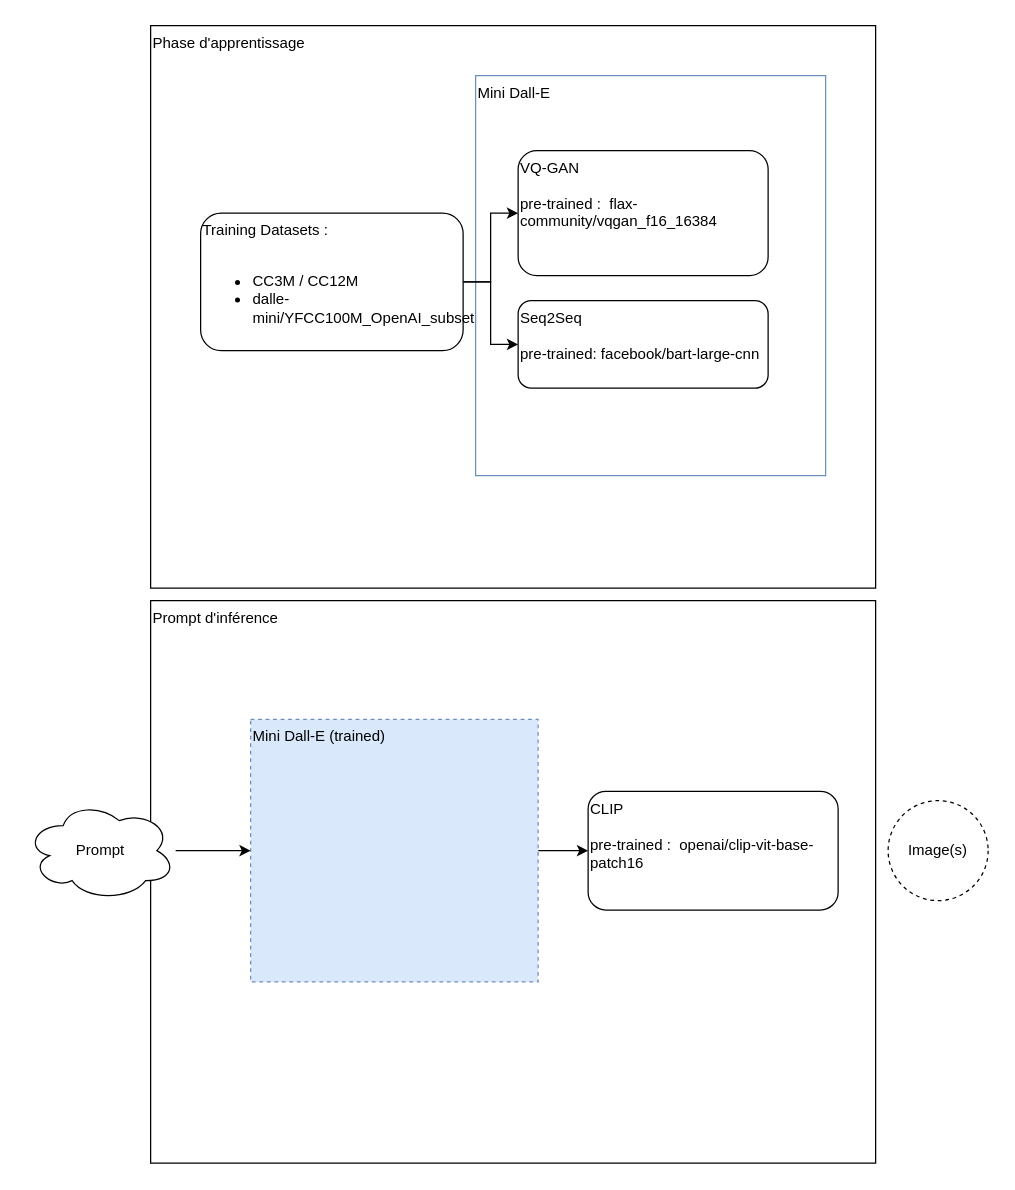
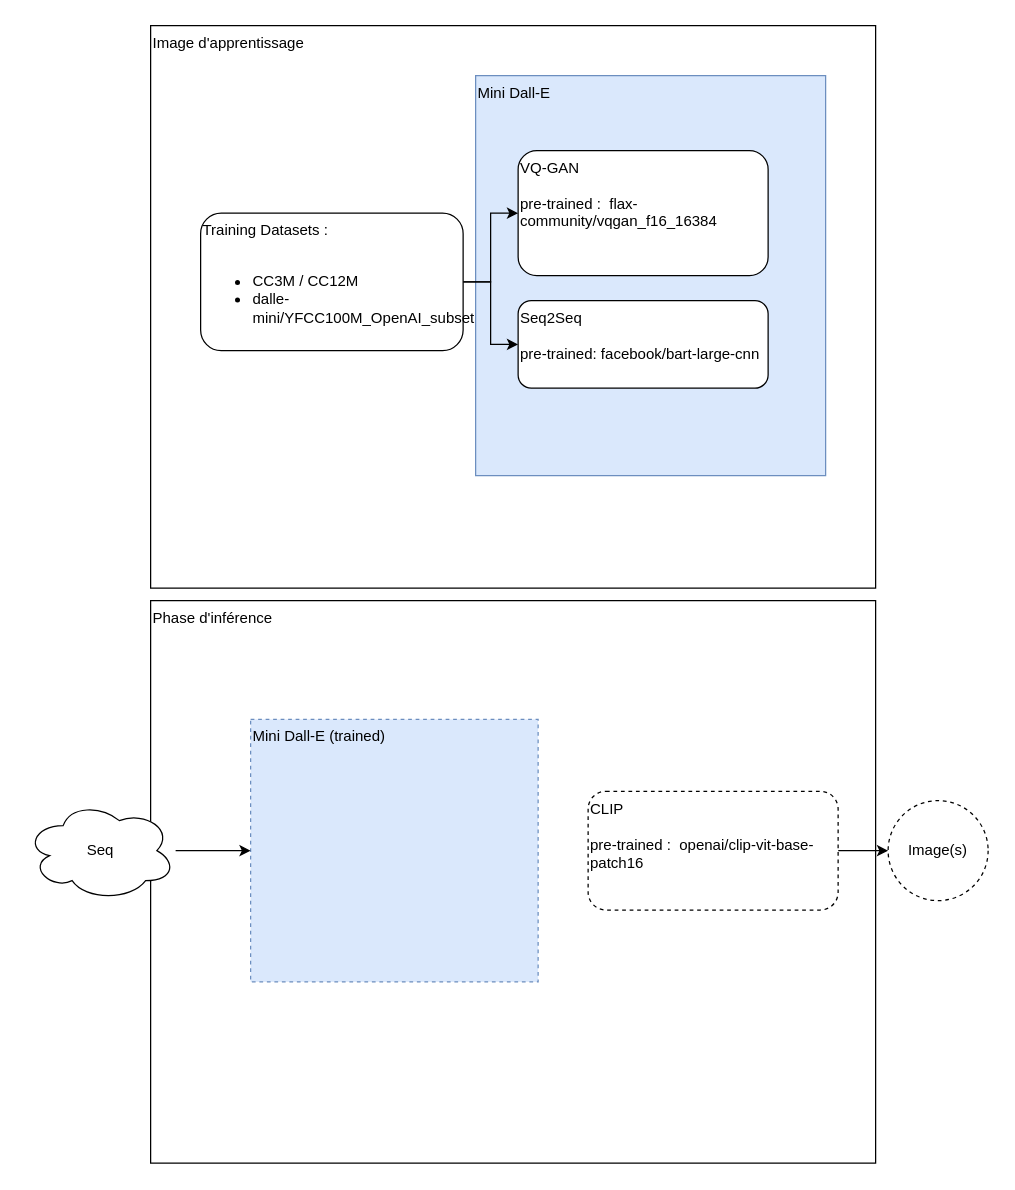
(235, 43) -> (235, 43)
(515, 93) -> (515, 93)
(223, 618) -> (219, 618)
(101, 851) -> (101, 851)
(559, 851) -> none
(713, 851) -> (713, 851)
none -> (859, 851)
